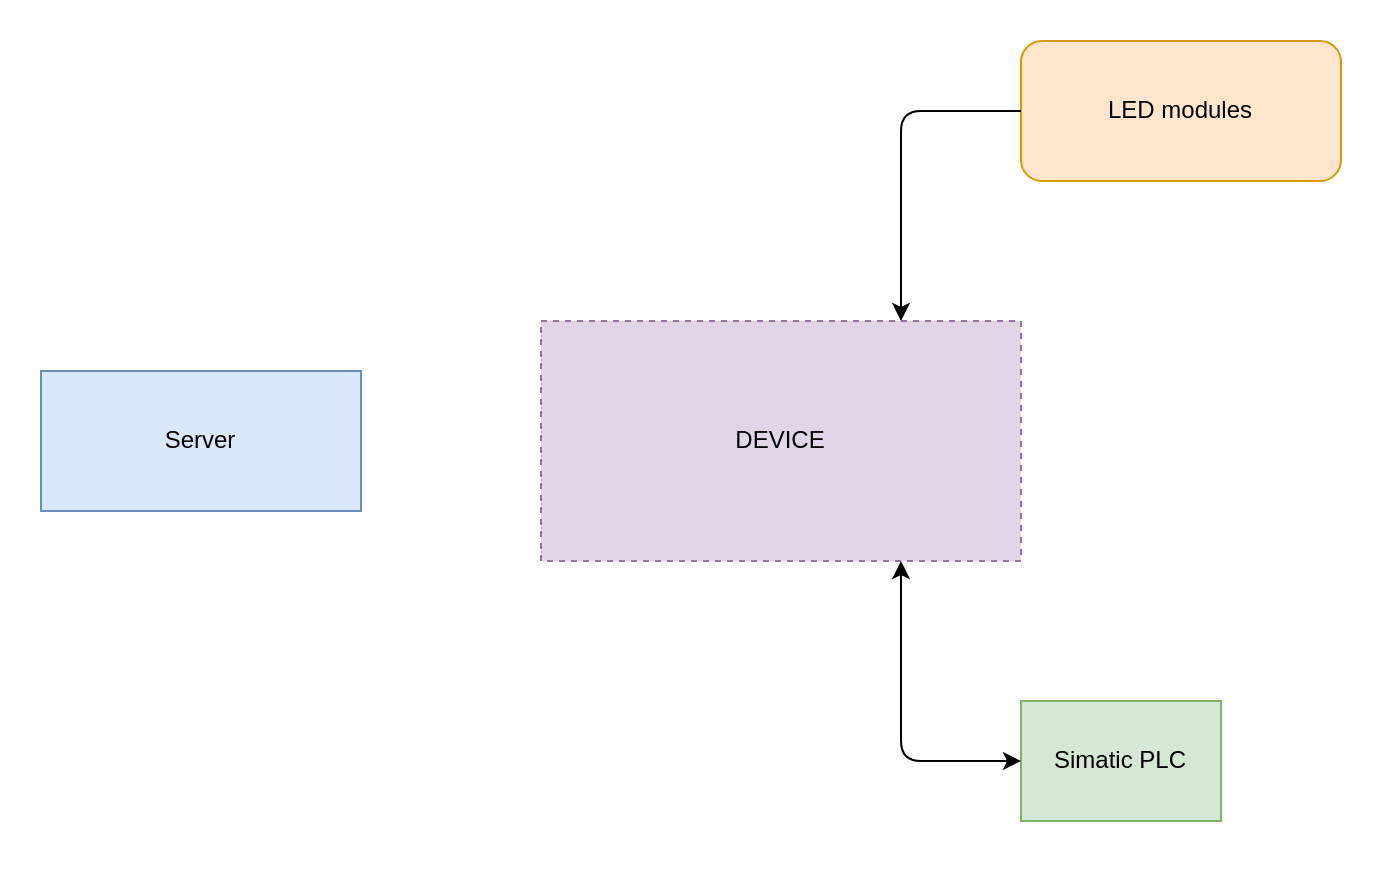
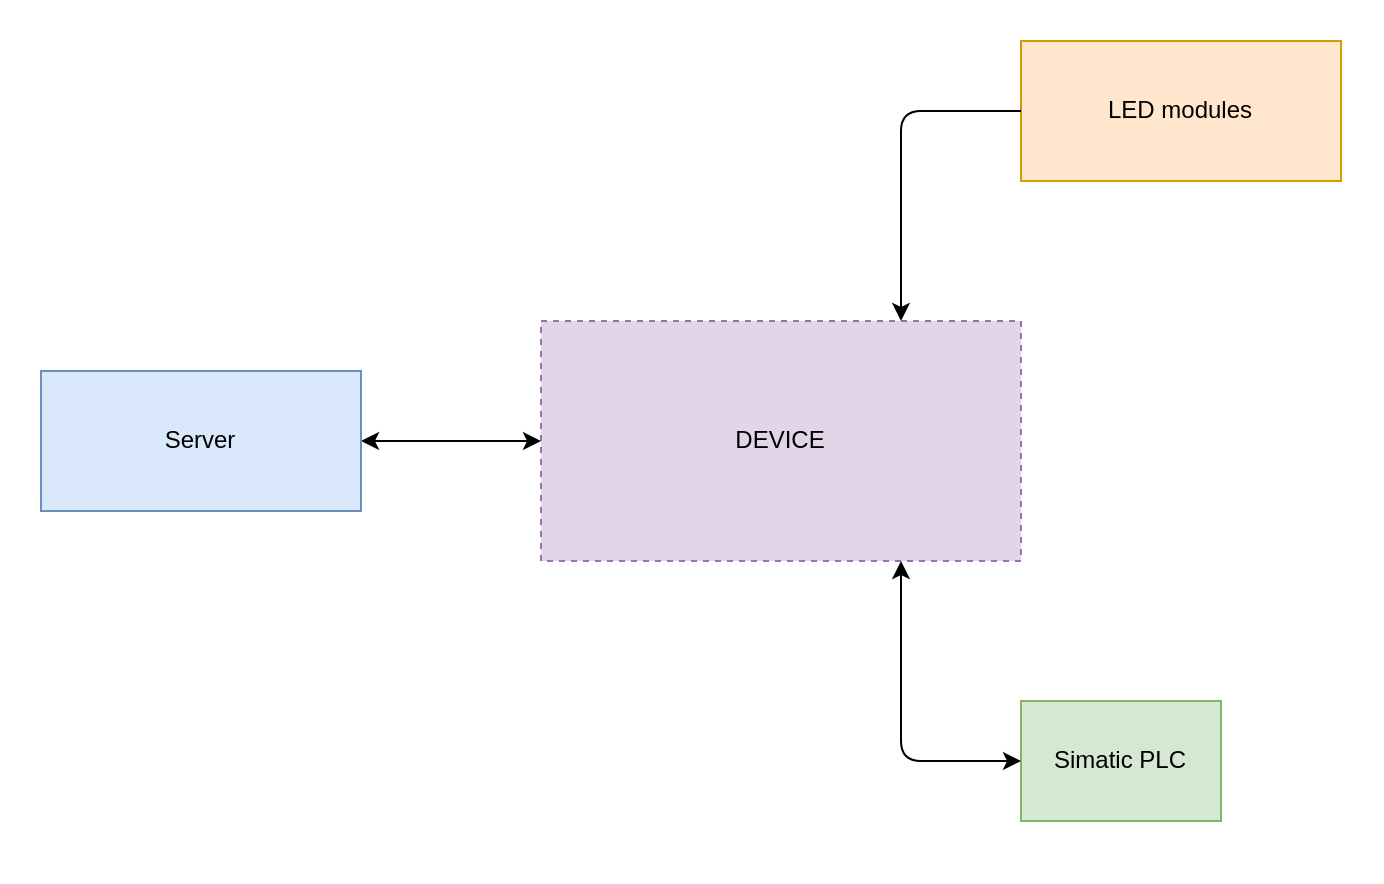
(1181, 111) -> (1181, 111)
none -> (451, 441)
